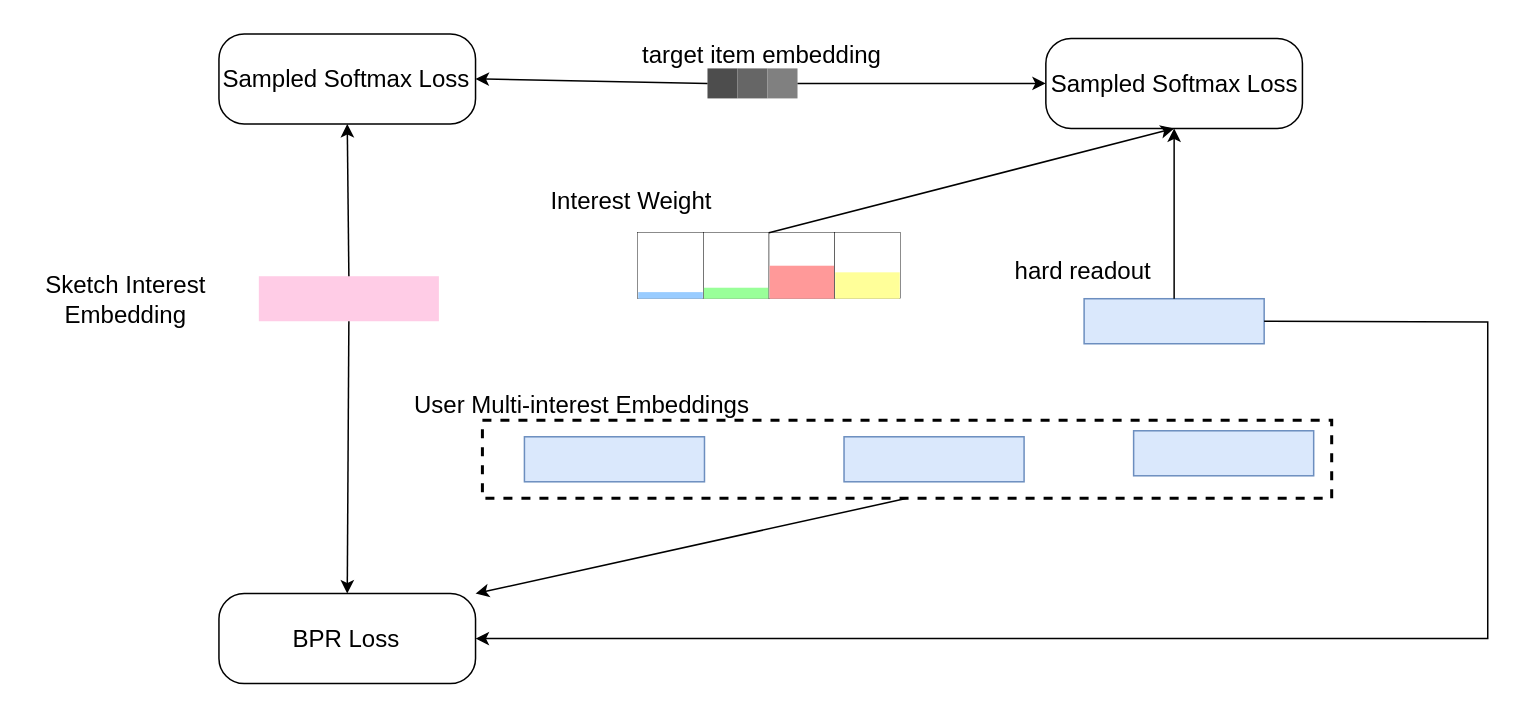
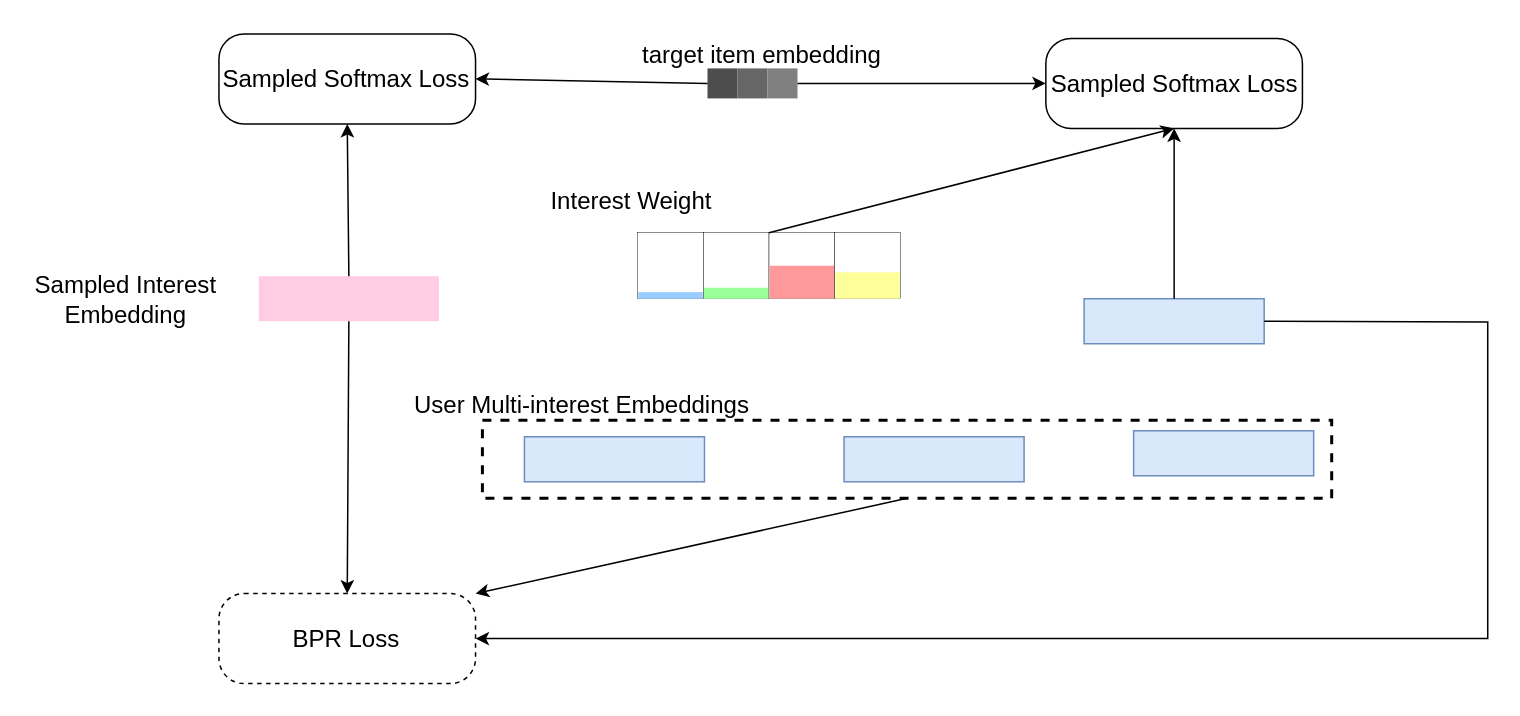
(1082, 270) -> none
(126, 299) -> (126, 299)
(347, 638) -> (347, 638)
